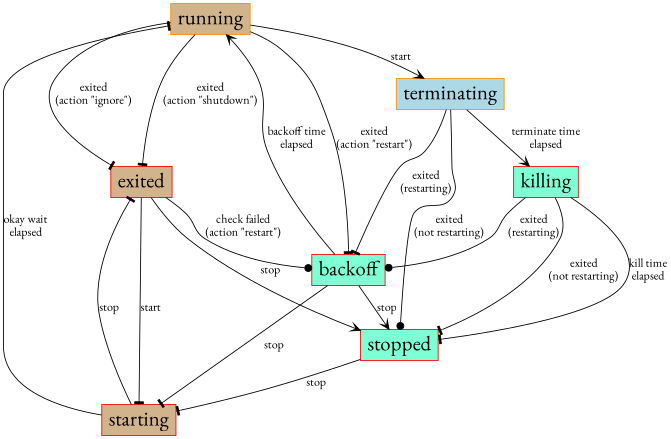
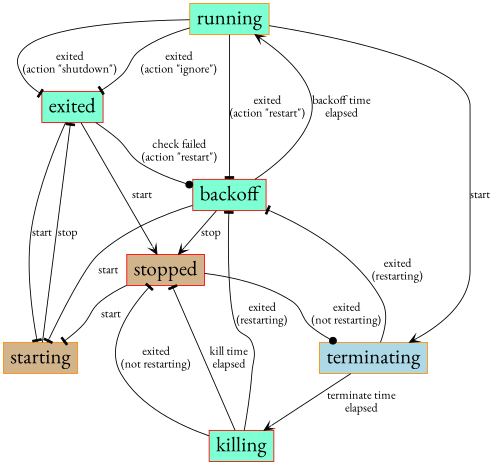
(210, 19) -> (229, 19)
(141, 182) -> (72, 107)
(3, 193) -> none
(422, 207) -> (275, 292)
(468, 249) -> (236, 326)
(271, 270) -> (142, 195)
(274, 345) -> (109, 270)
(399, 345) -> (166, 270)
(317, 383) -> (111, 314)
(139, 420) -> (41, 358)
